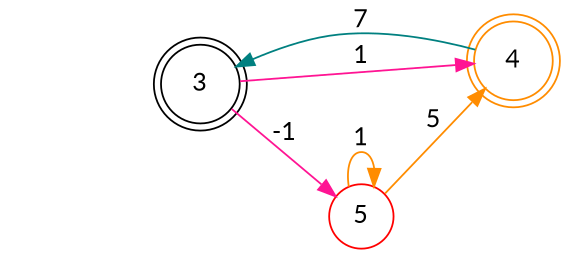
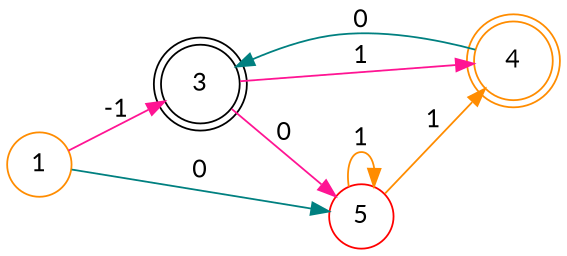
(361, 21) -> (361, 21)
(434, 121) -> (434, 121)
(284, 133) -> (284, 133)
none -> (39, 165)
